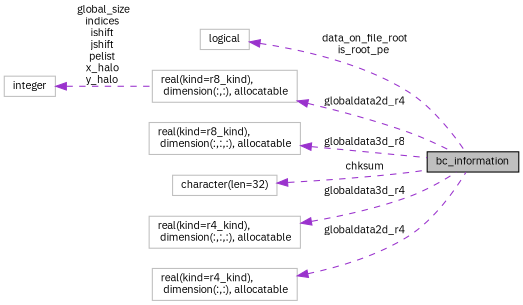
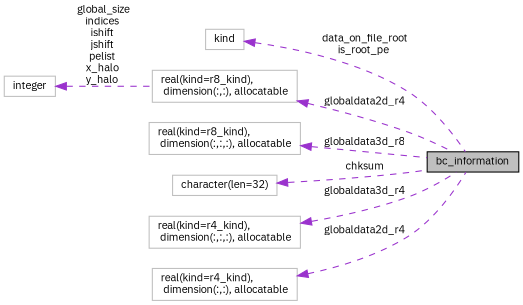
(225, 39) -> (225, 39)
